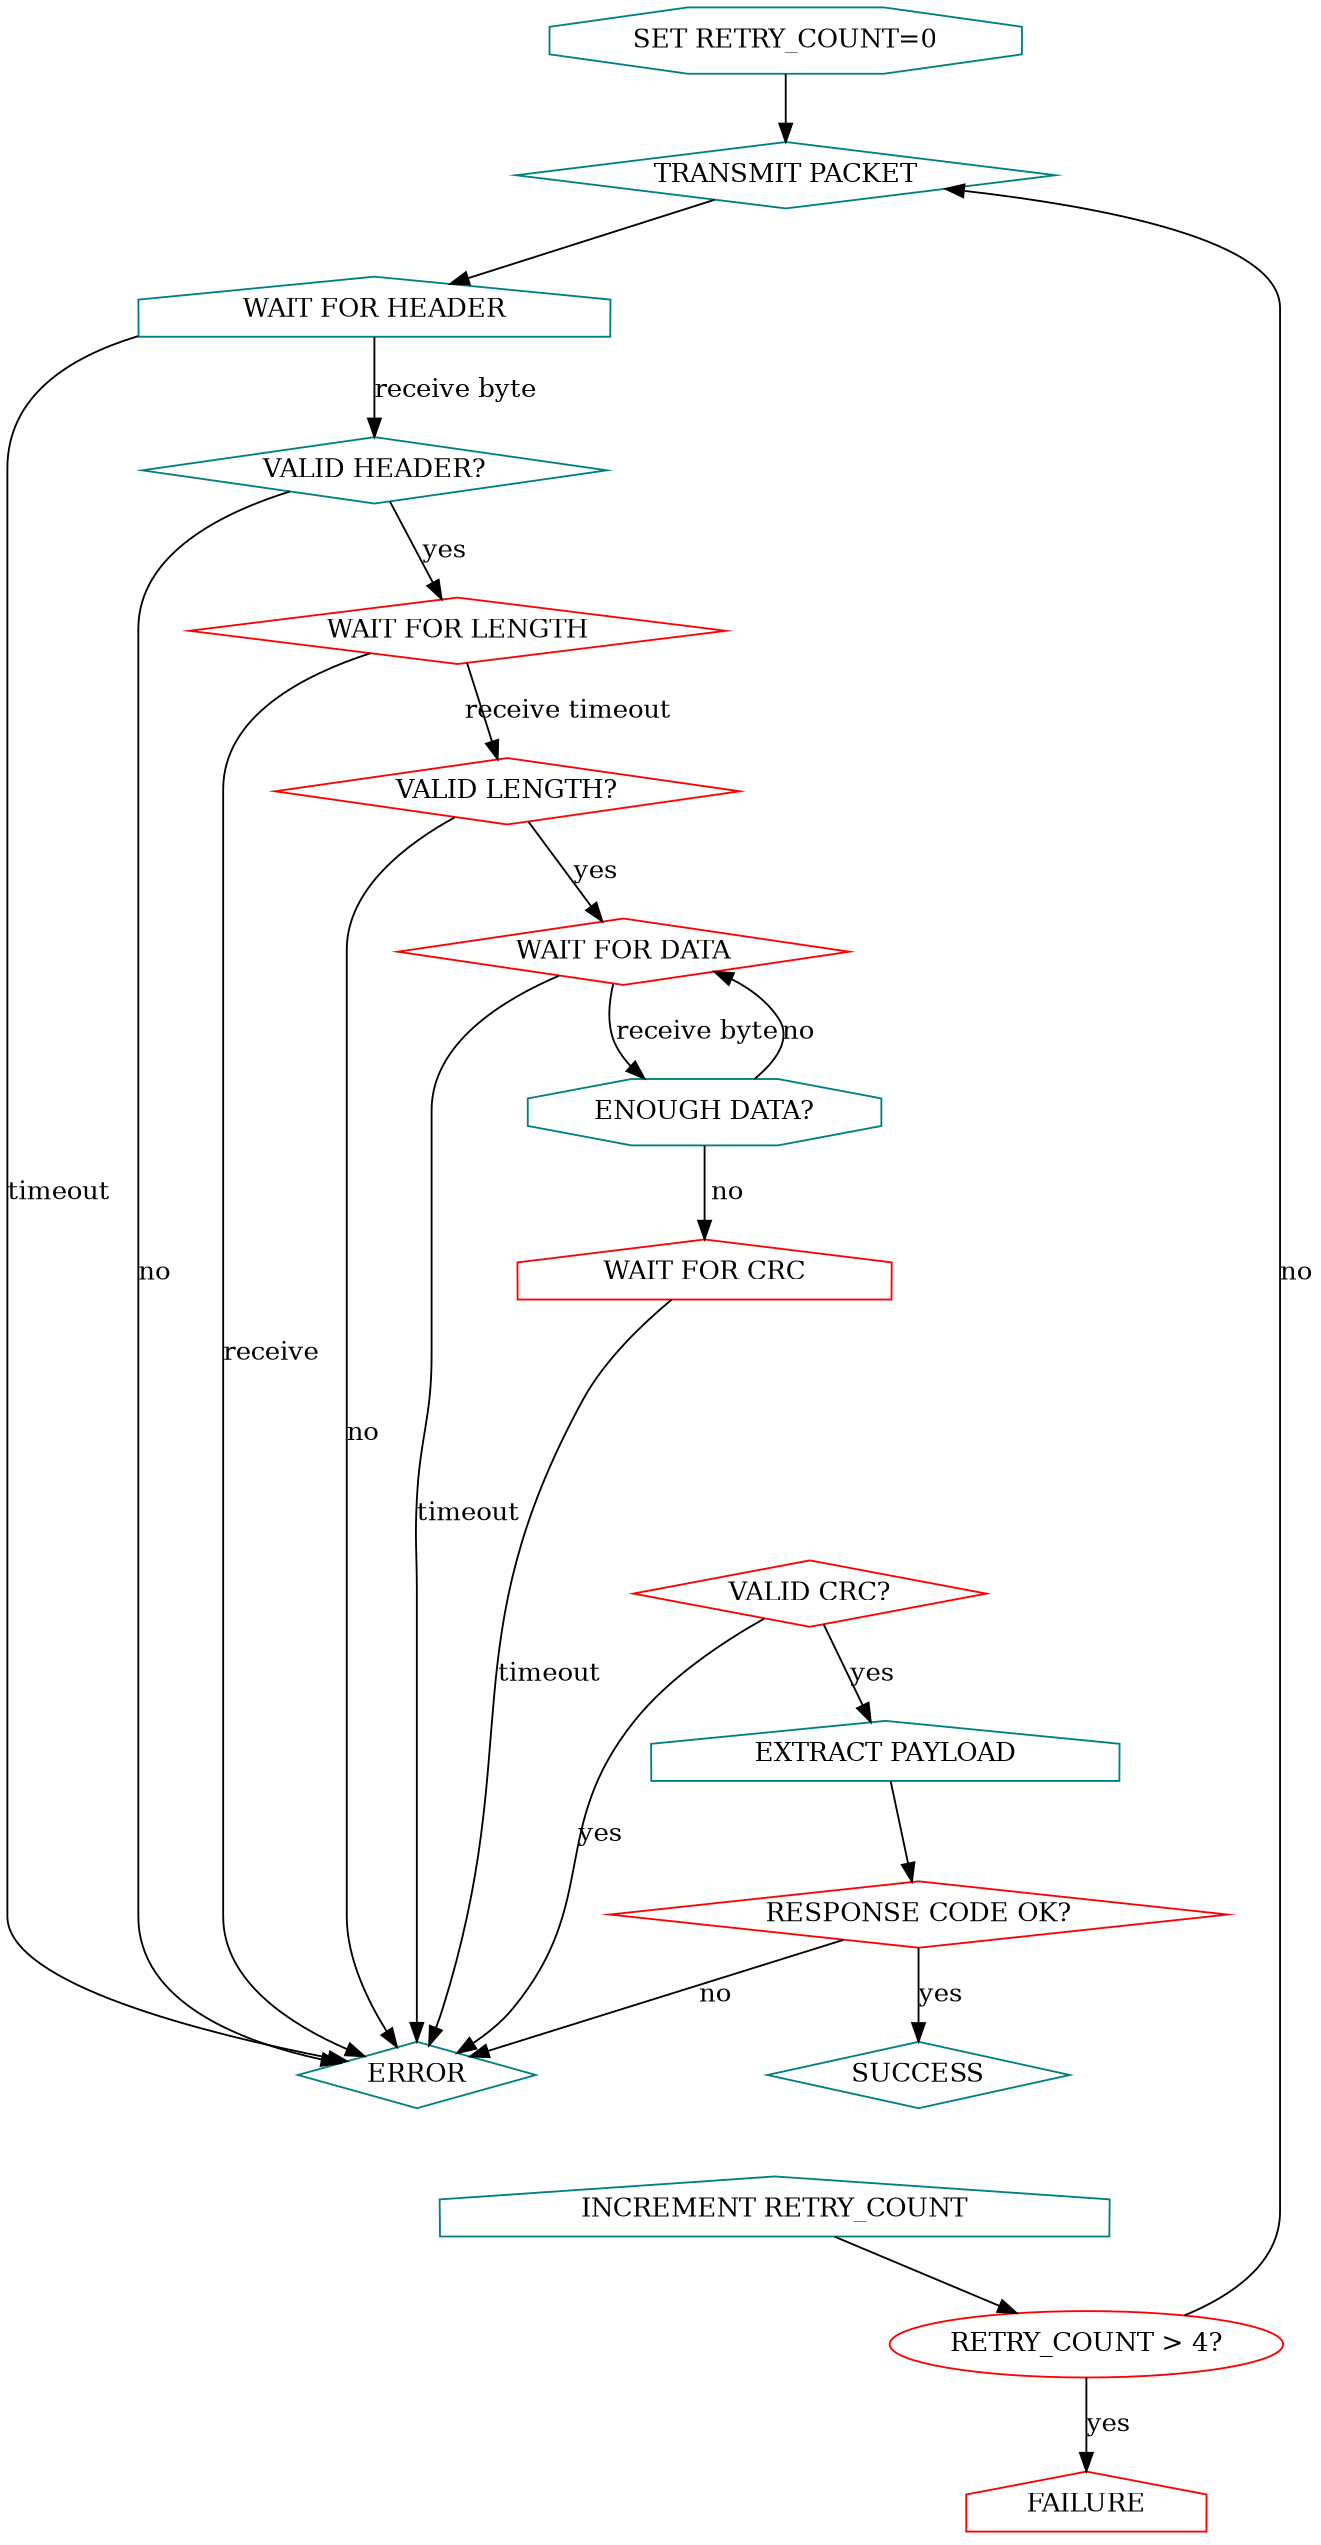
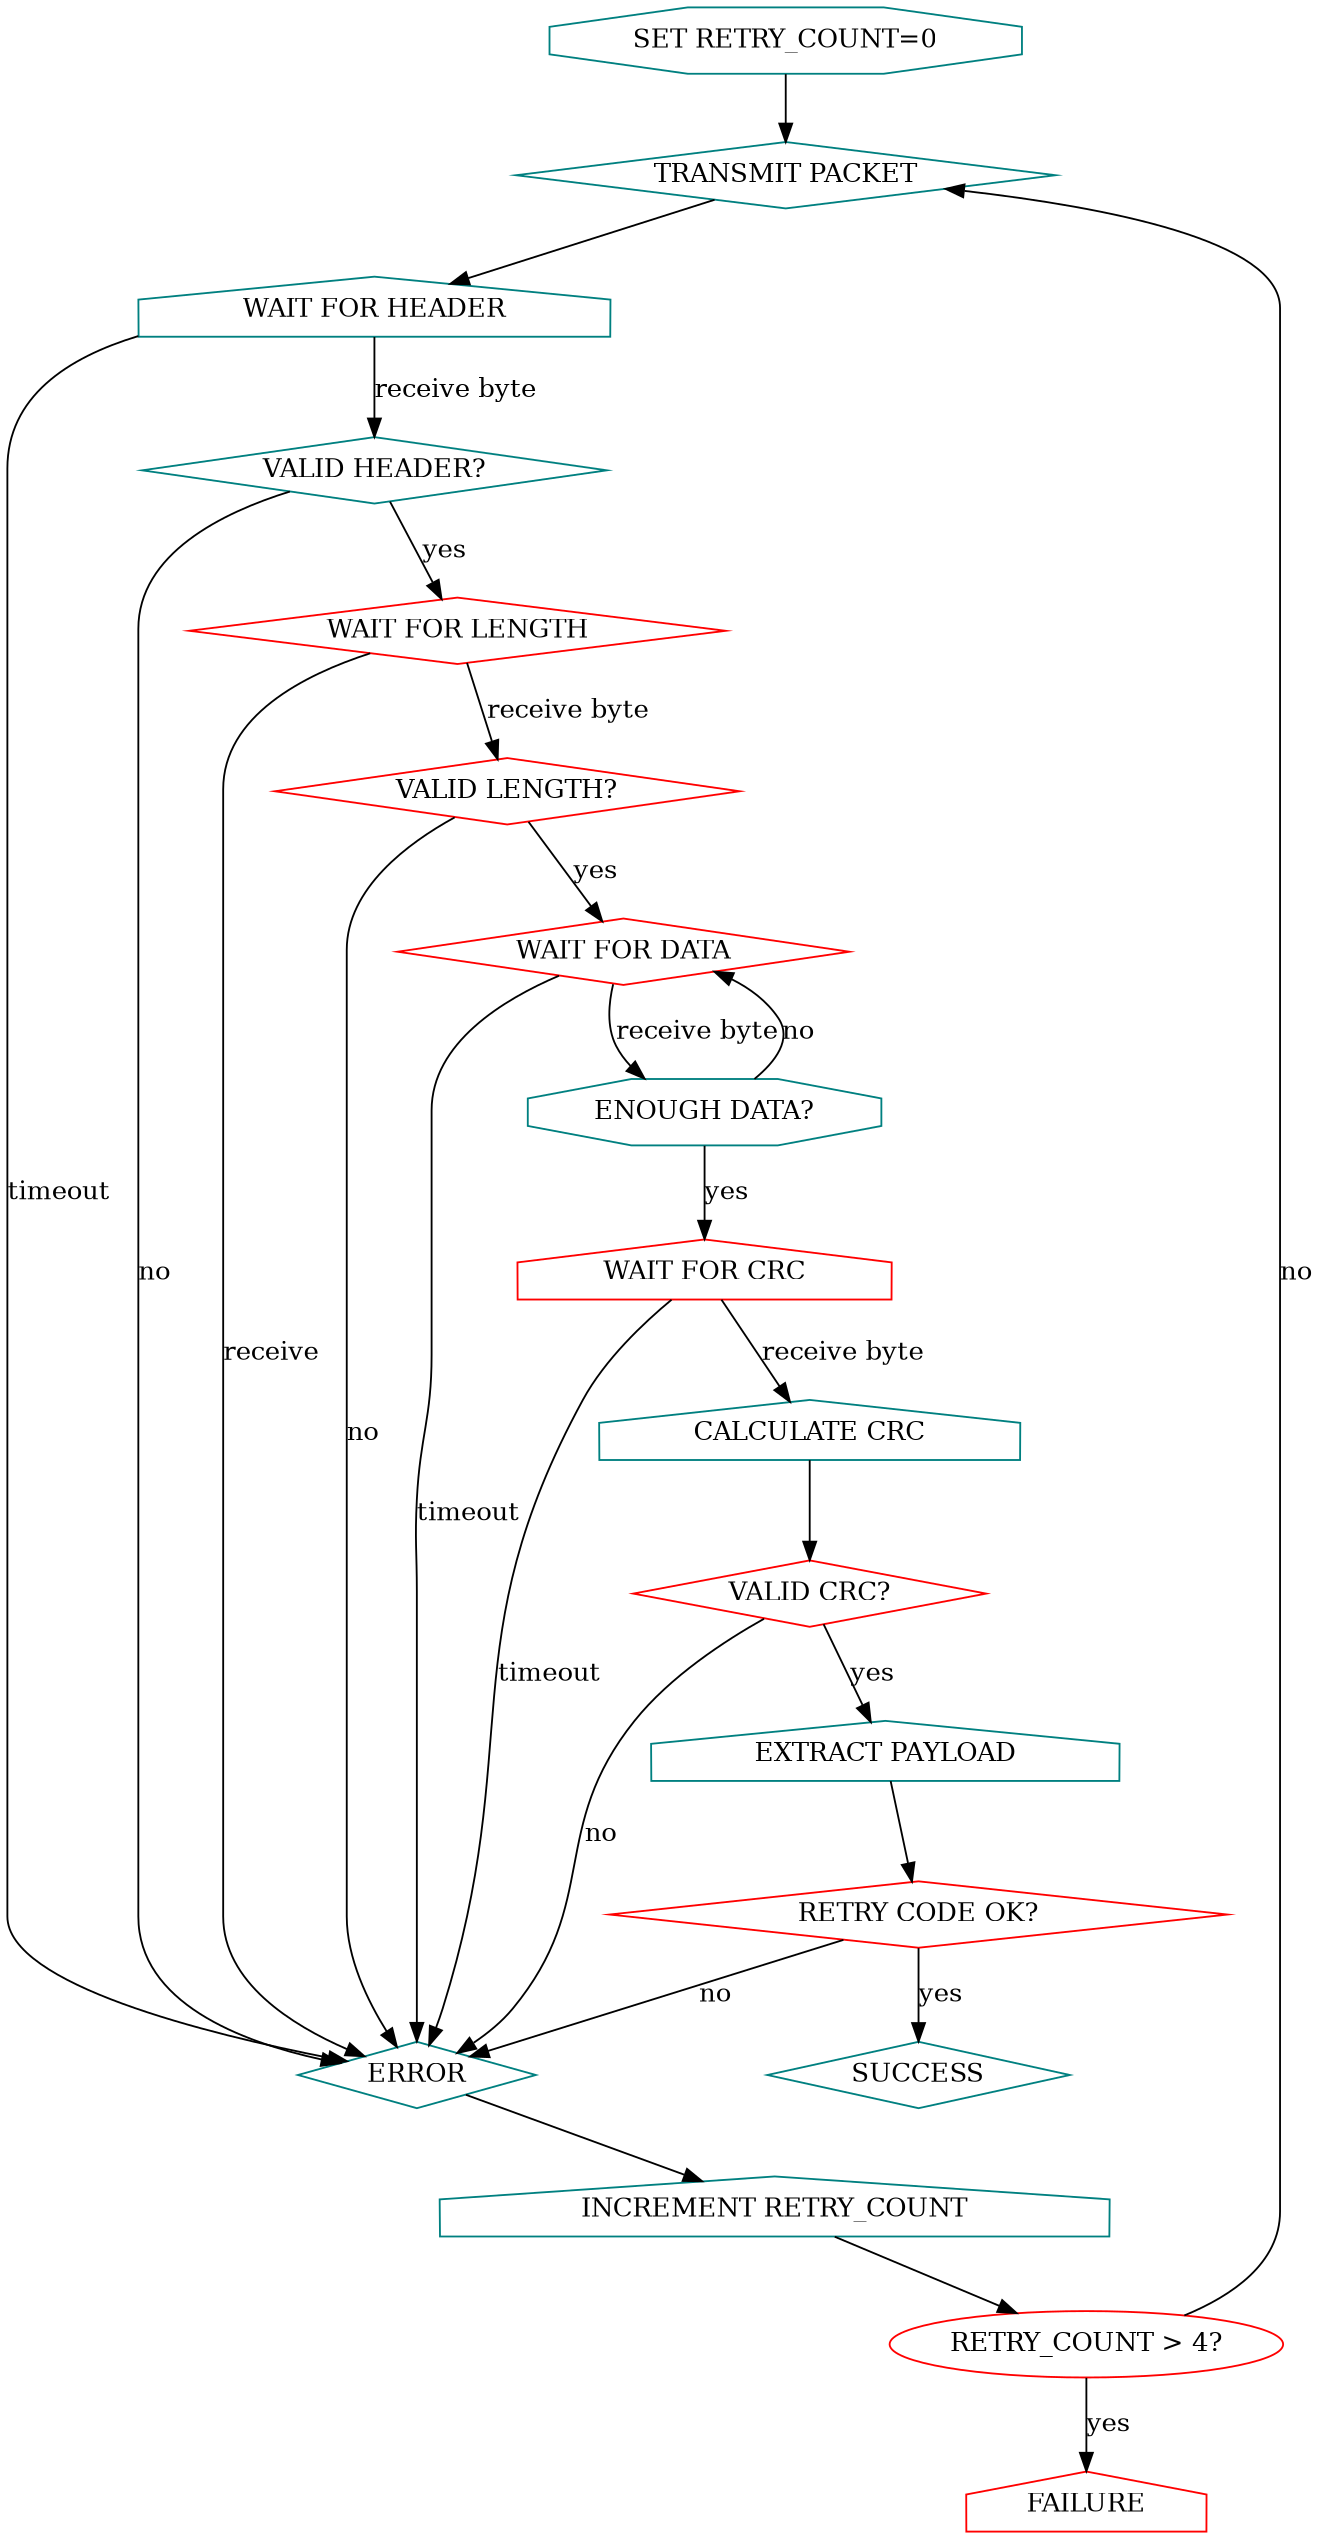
(568, 711) -> (568, 711)
(728, 1192) -> (728, 1192)
none -> (810, 1433)
(601, 1834) -> (601, 1834)
(919, 1915) -> (919, 1915)
none -> (575, 2135)
